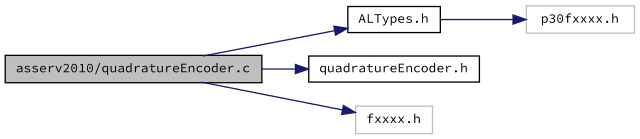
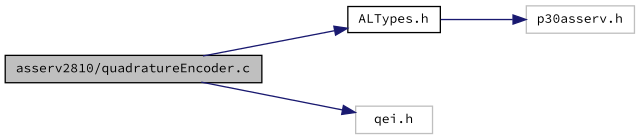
(580, 20) -> (580, 20)
(134, 69) -> (134, 69)
(394, 69) -> none
(394, 120) -> (394, 120)
